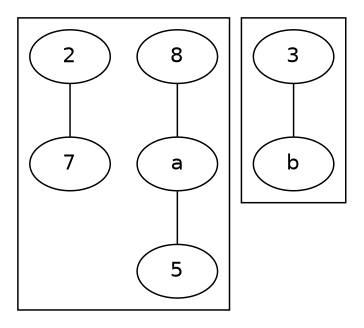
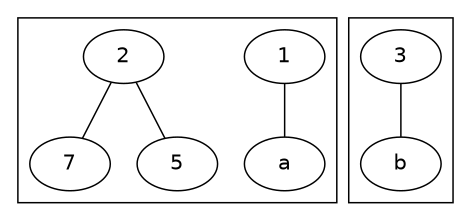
(177, 57) -> (285, 57)
(177, 218) -> (151, 110)
